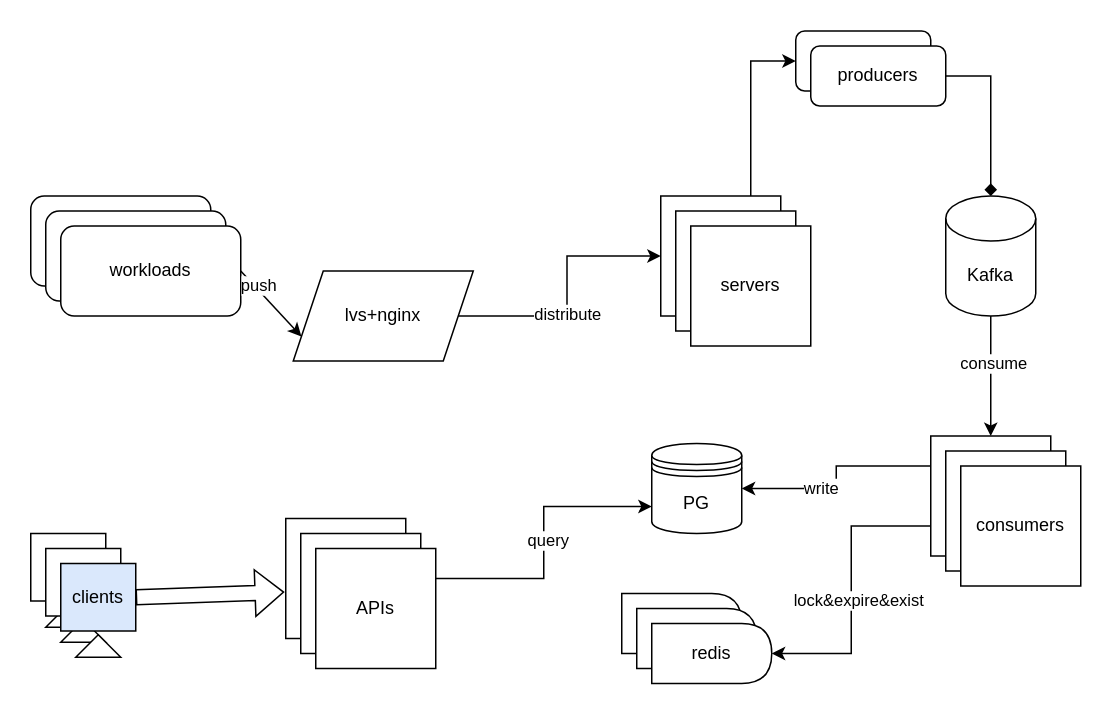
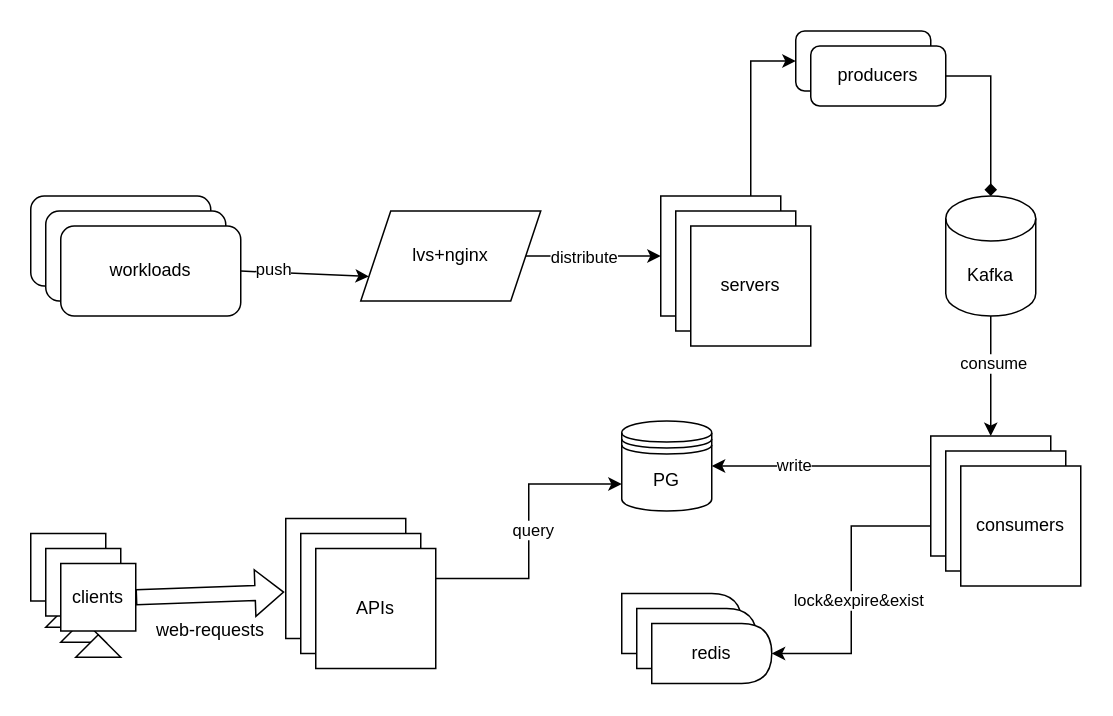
(383, 316) -> (451, 256)
(697, 488) -> (667, 466)
(98, 597) -> (98, 597)
none -> (211, 631)
